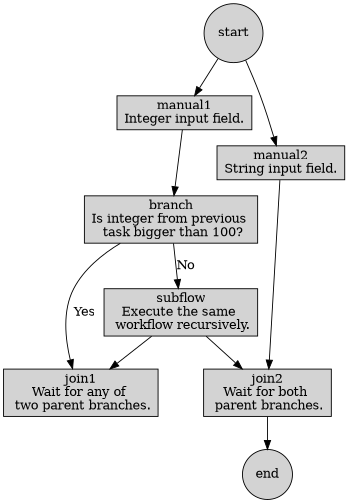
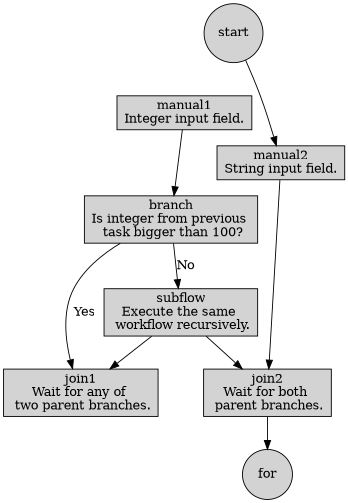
(209, 73) -> none
(267, 474) -> (267, 474)
